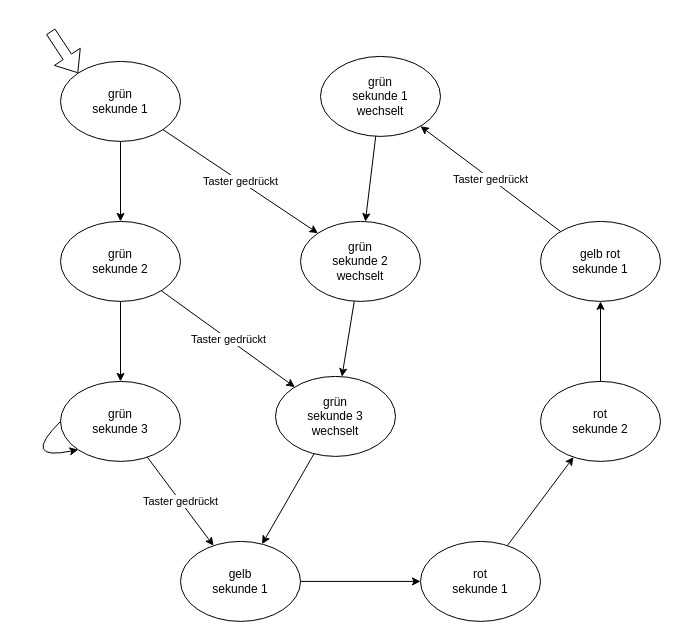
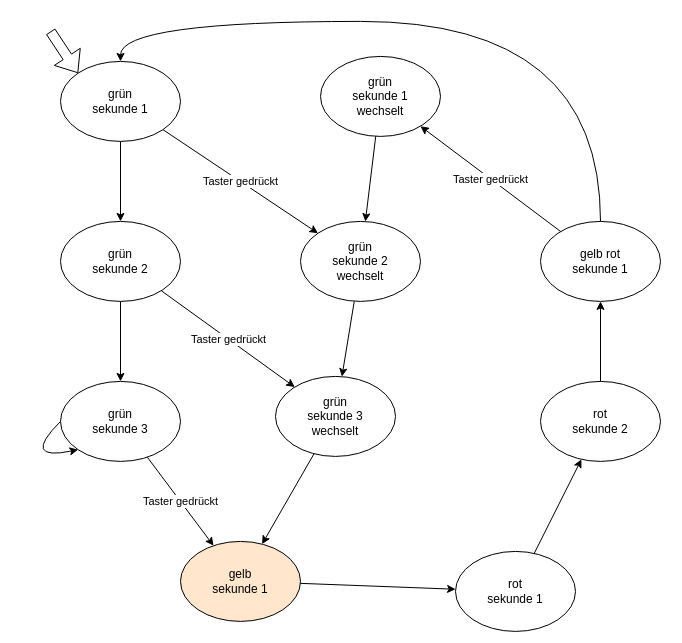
none -> (415, 25)
(241, 581) -> (241, 581)
(481, 581) -> (516, 591)
